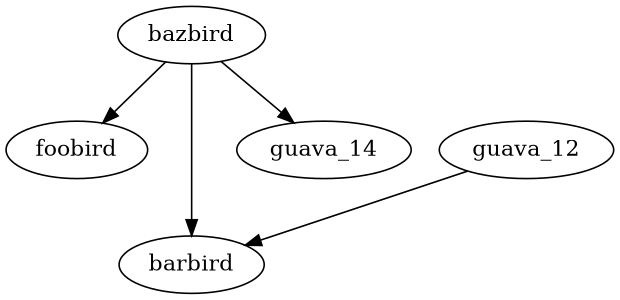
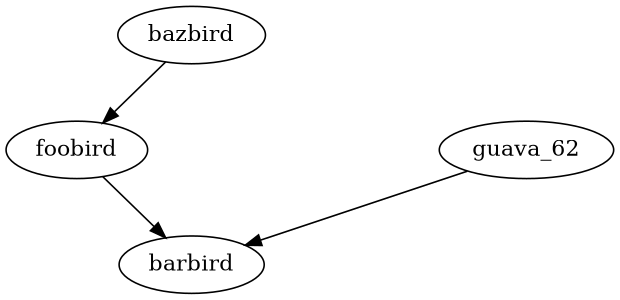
(192, 142) -> (128, 202)
(324, 150) -> none
(526, 150) -> (526, 150)
